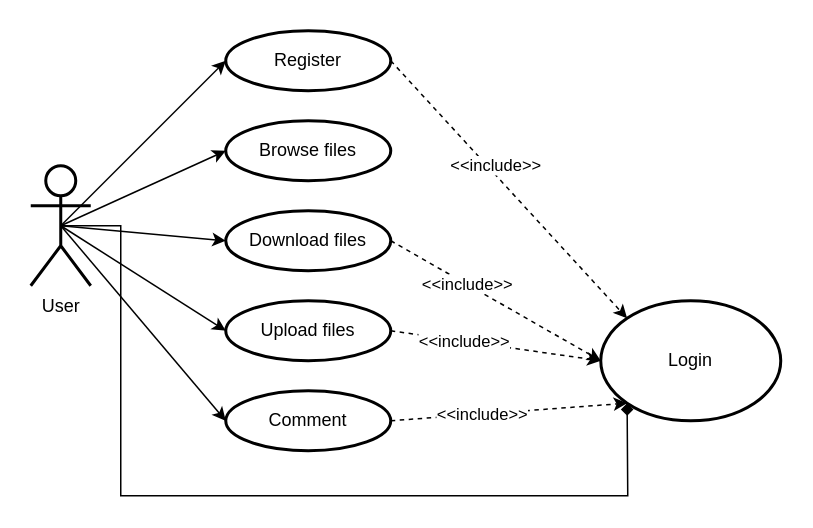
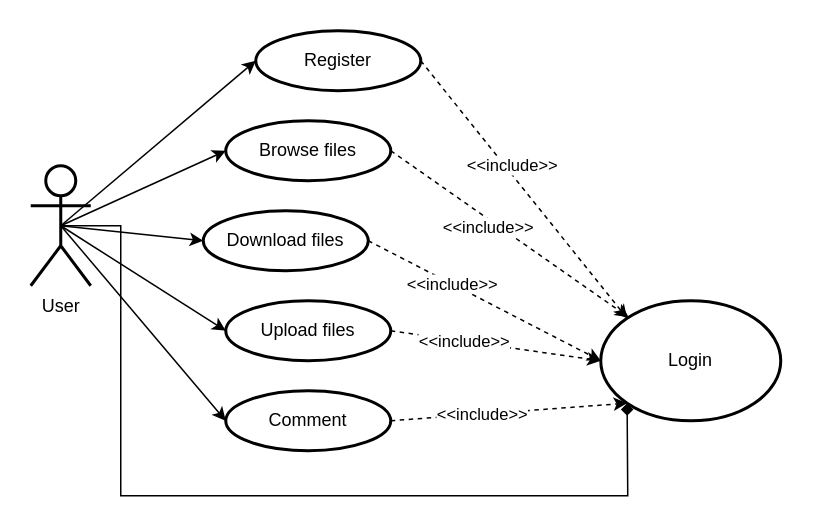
(308, 61) -> (338, 61)
(308, 241) -> (286, 241)
none -> (553, 264)
